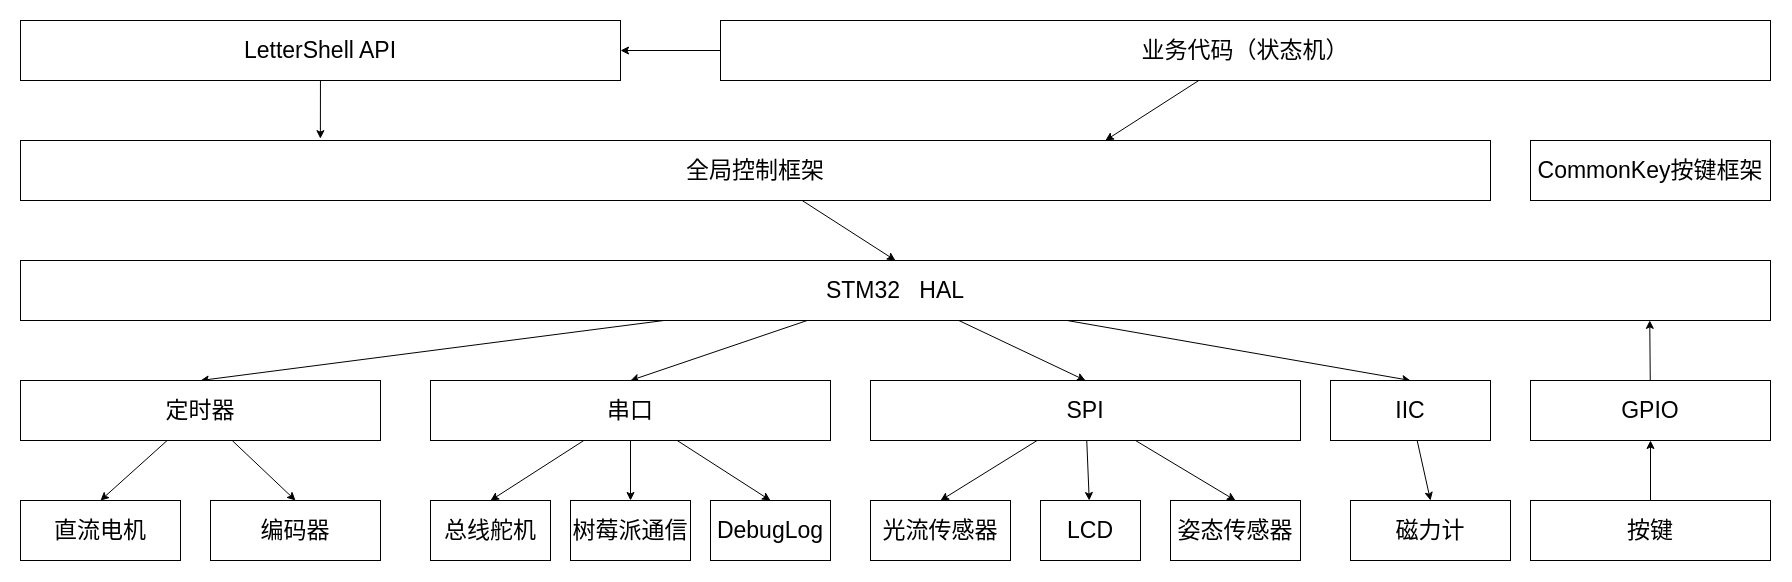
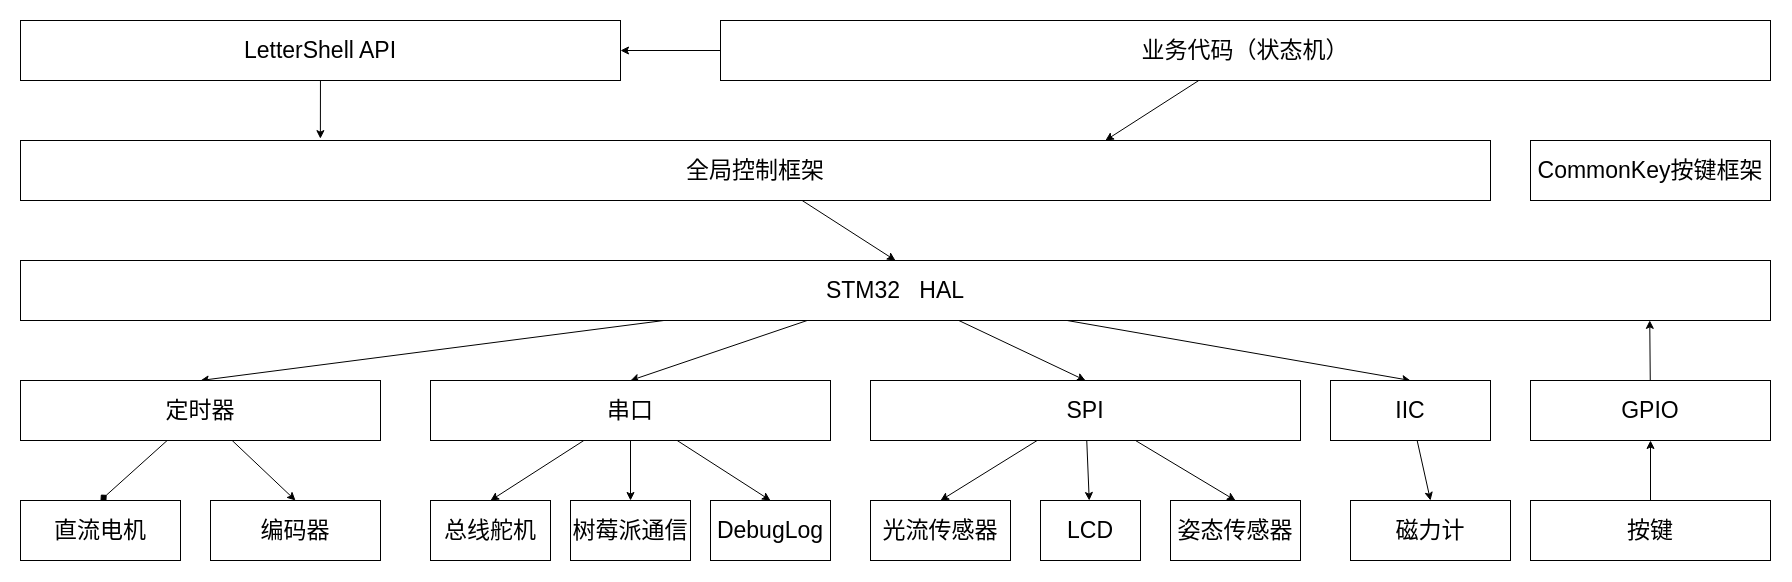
(106, 496) -> (107, 495)
